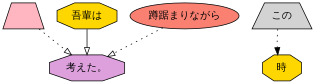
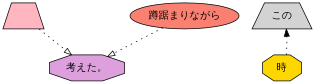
(87, 16) -> none
(277, 38) -> (287, 46)
